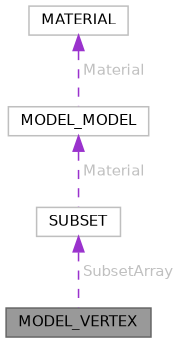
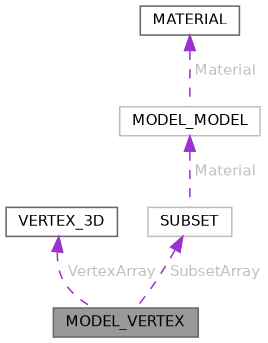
(79, 21) -> (190, 21)
none -> (62, 222)
